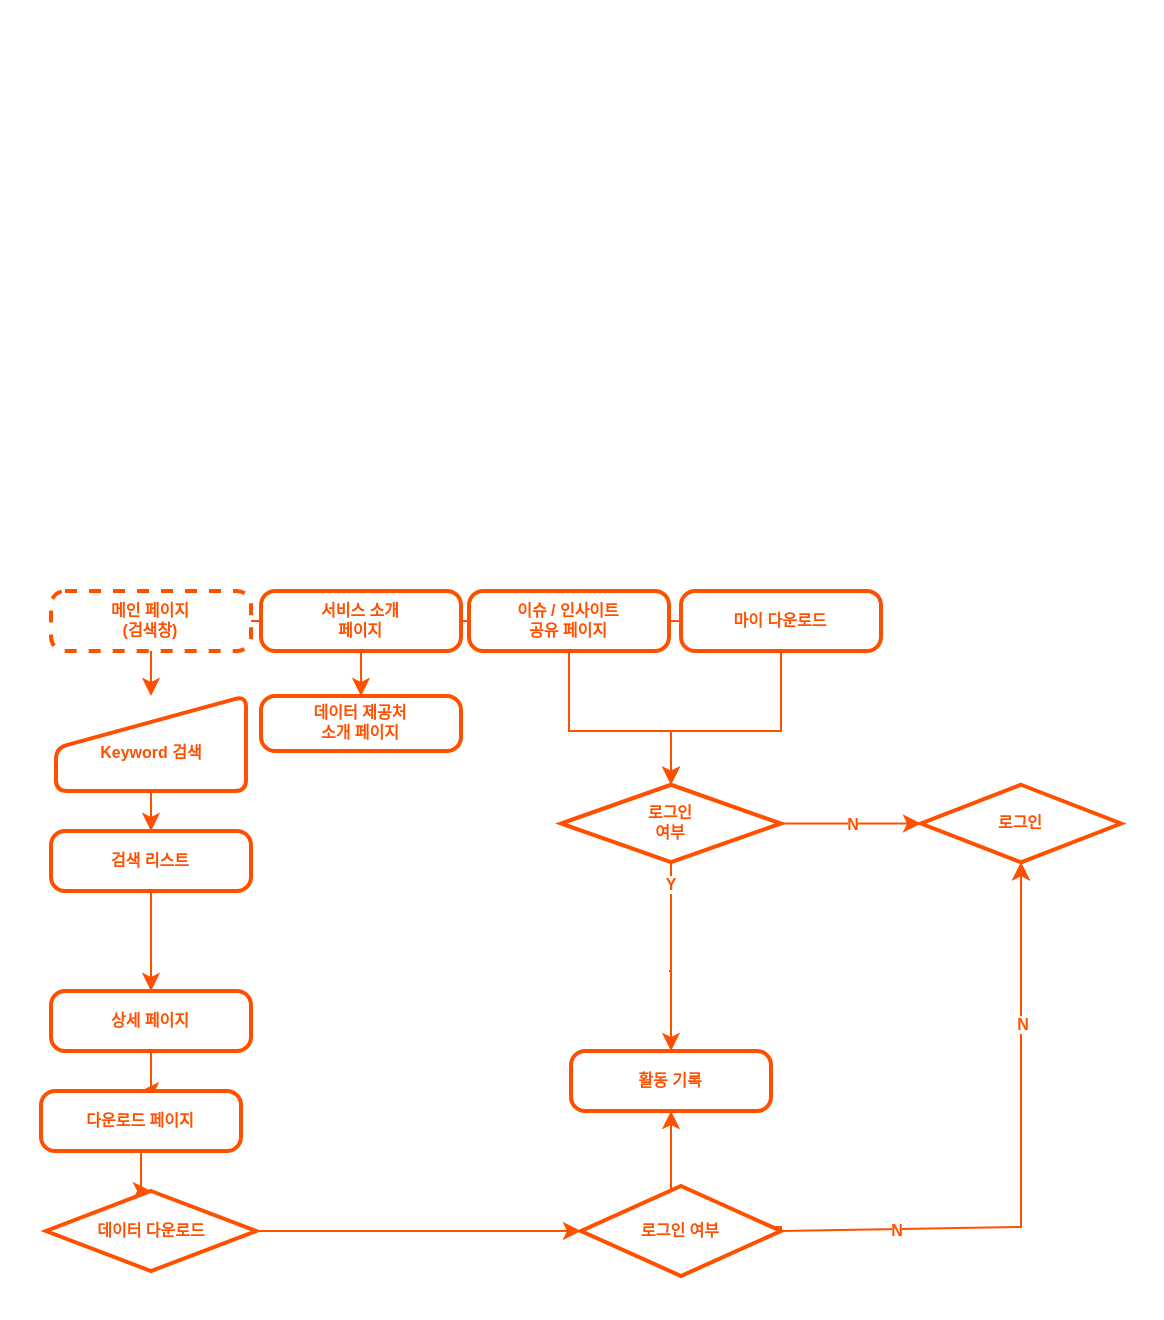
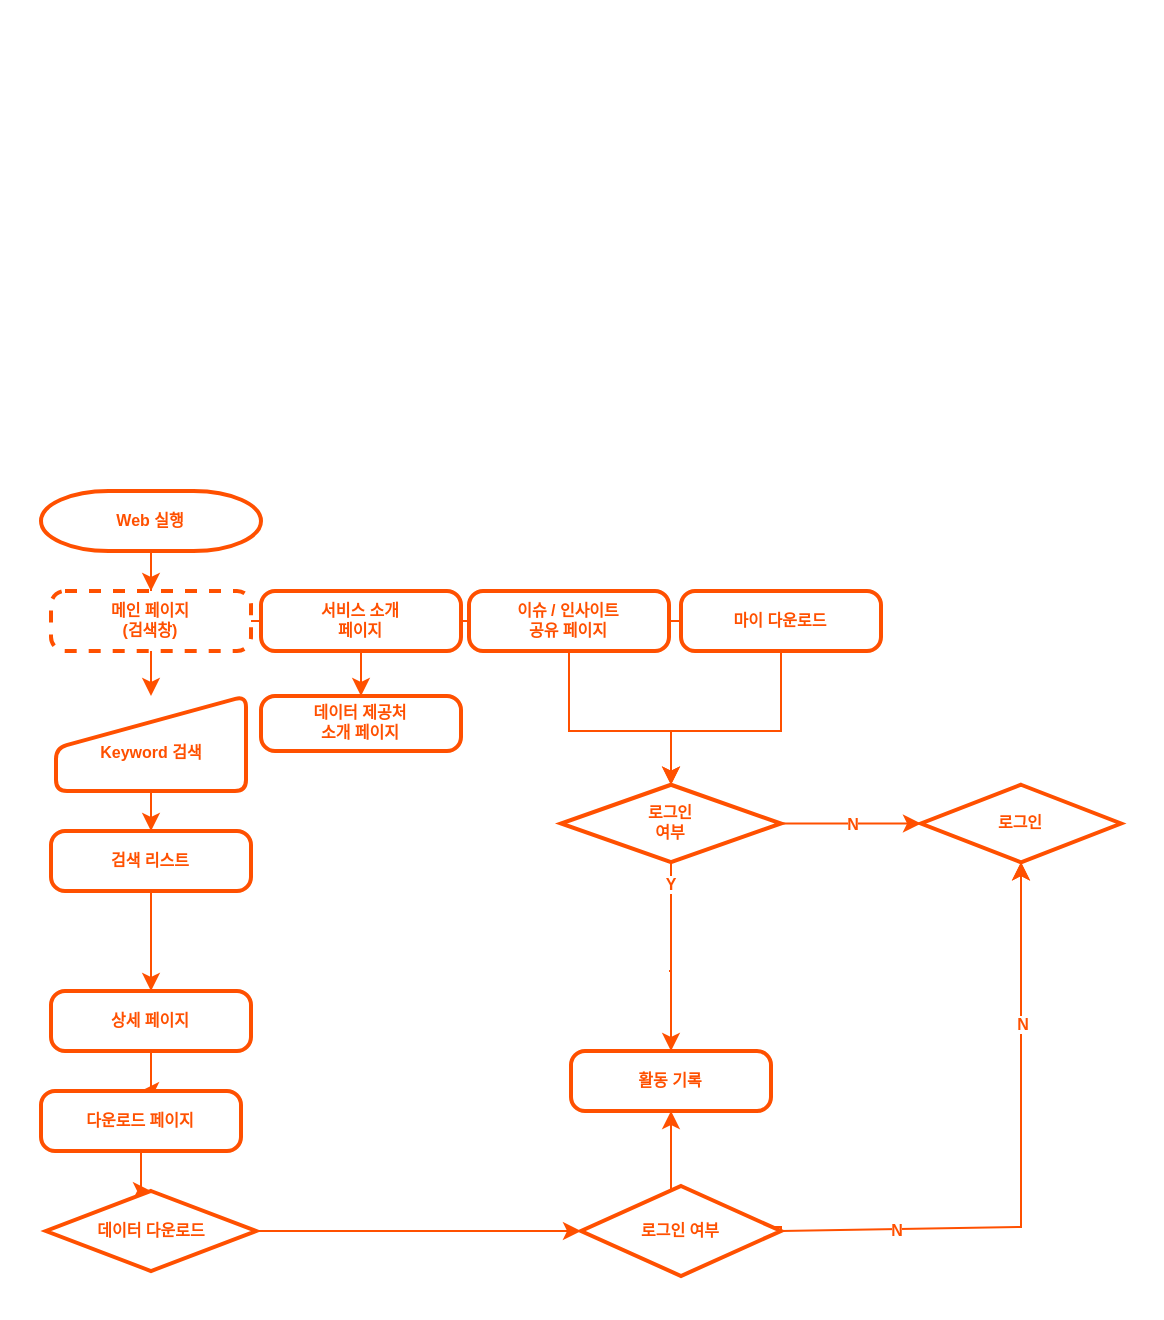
none -> (151, 521)
none -> (151, 578)
